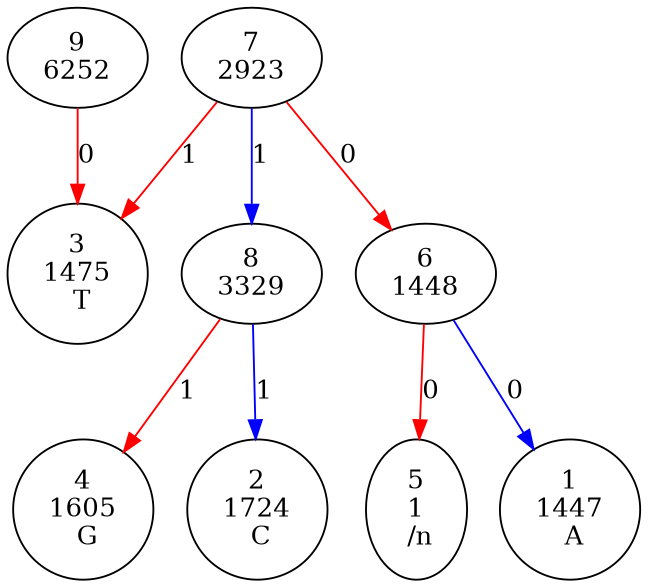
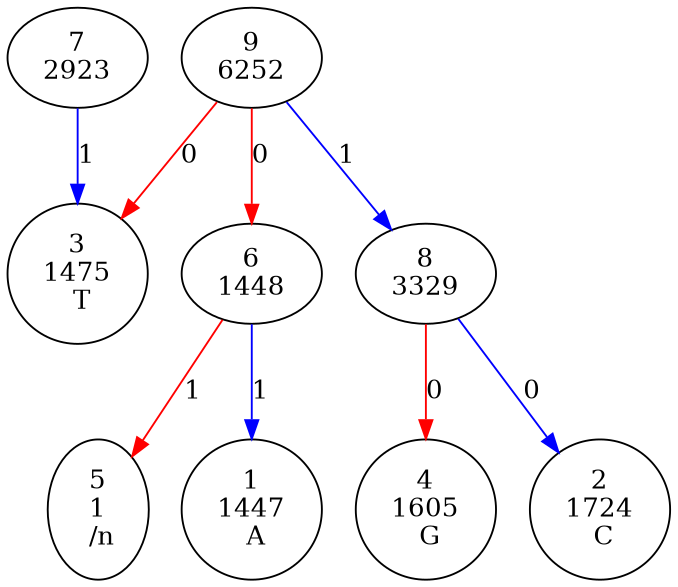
(175, 153) -> (78, 146)
(252, 156) -> (333, 159)
(333, 159) -> (252, 156)
(188, 392) -> (435, 392)
(265, 392) -> (533, 392)
(432, 392) -> (194, 392)
(516, 392) -> (261, 392)
